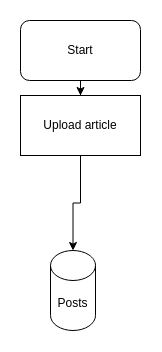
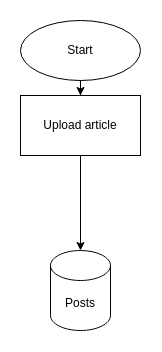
(81, 51) -> (81, 51)
(73, 291) -> (81, 291)
